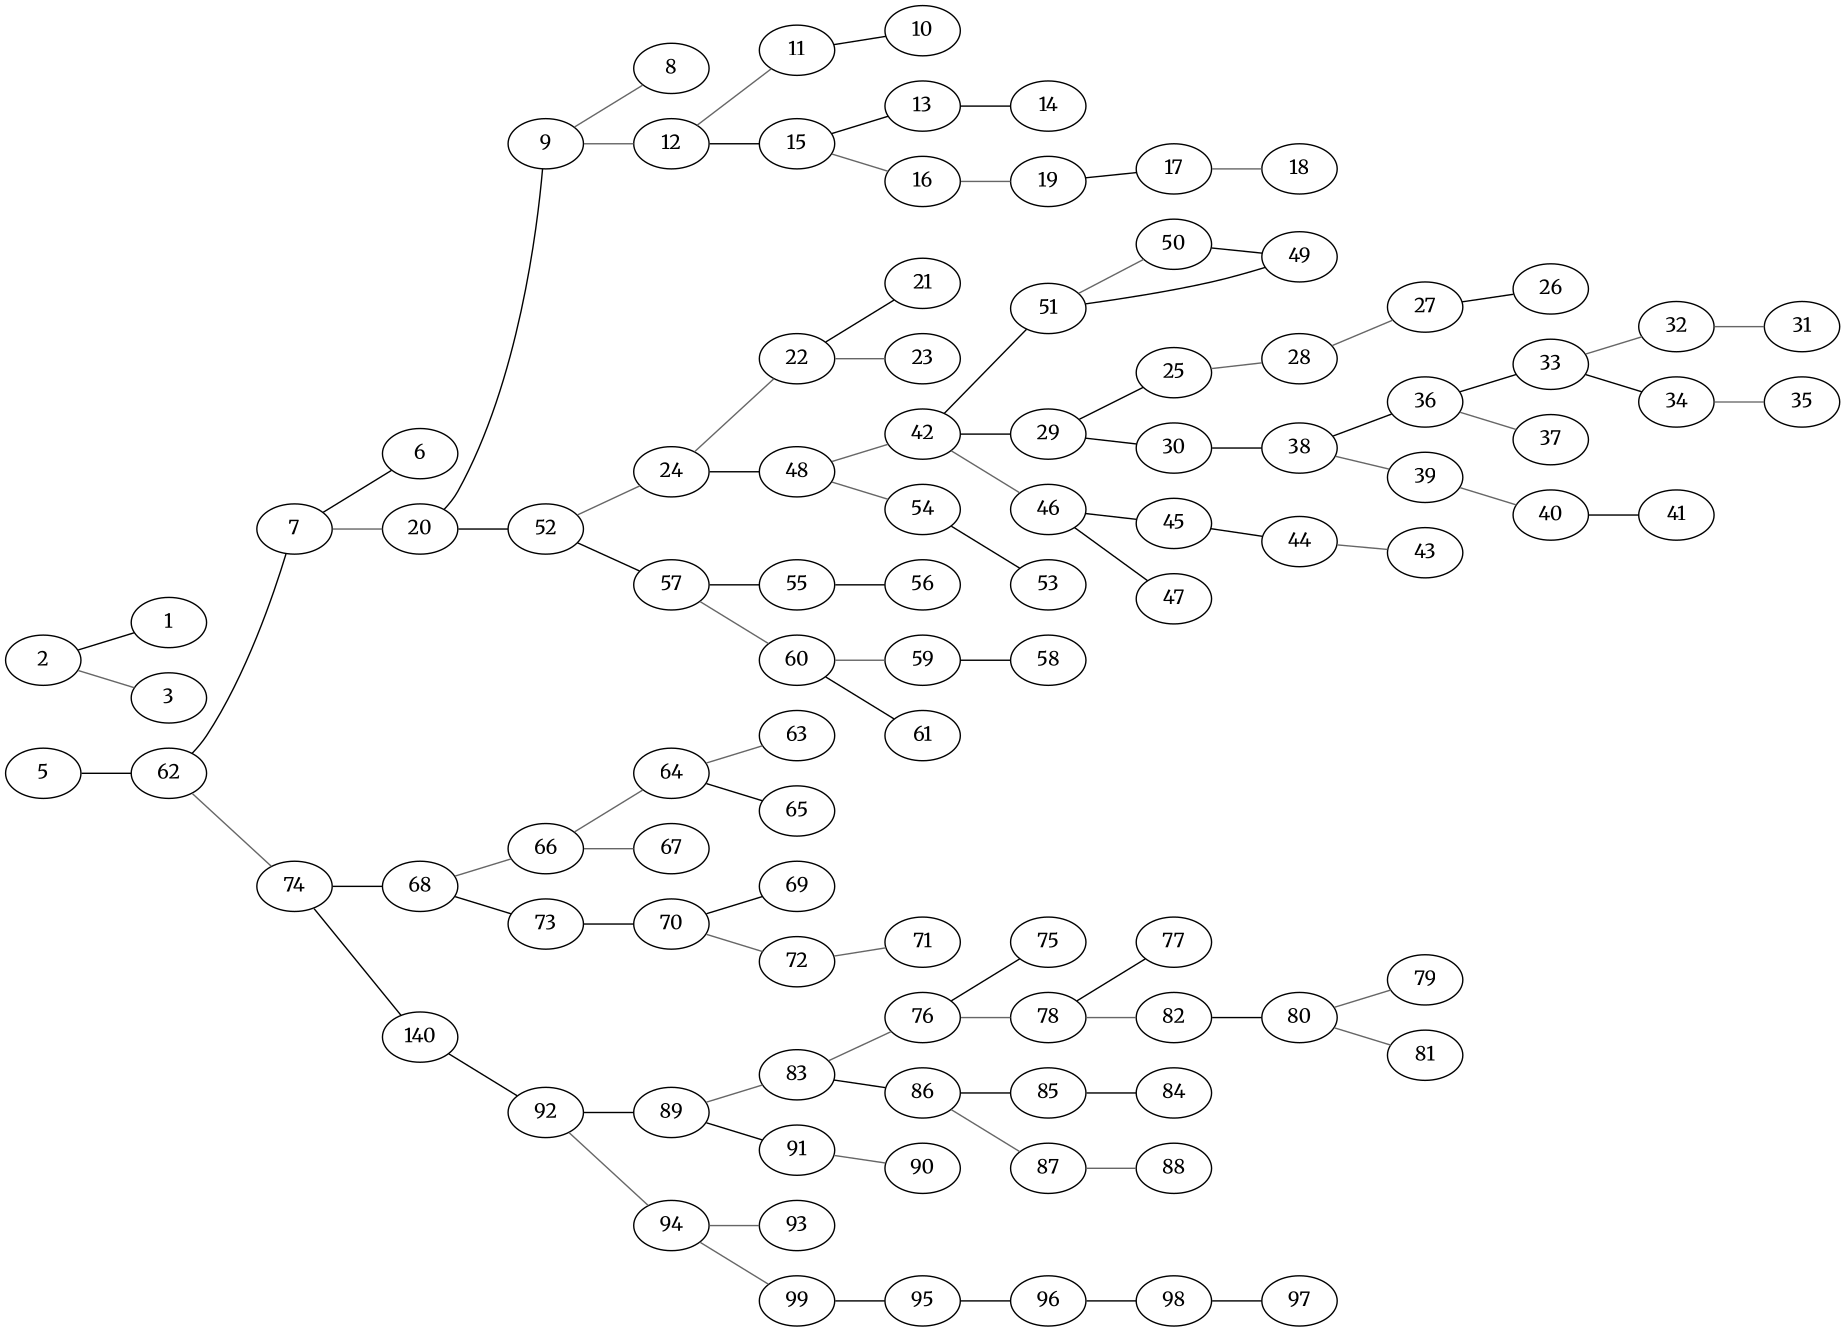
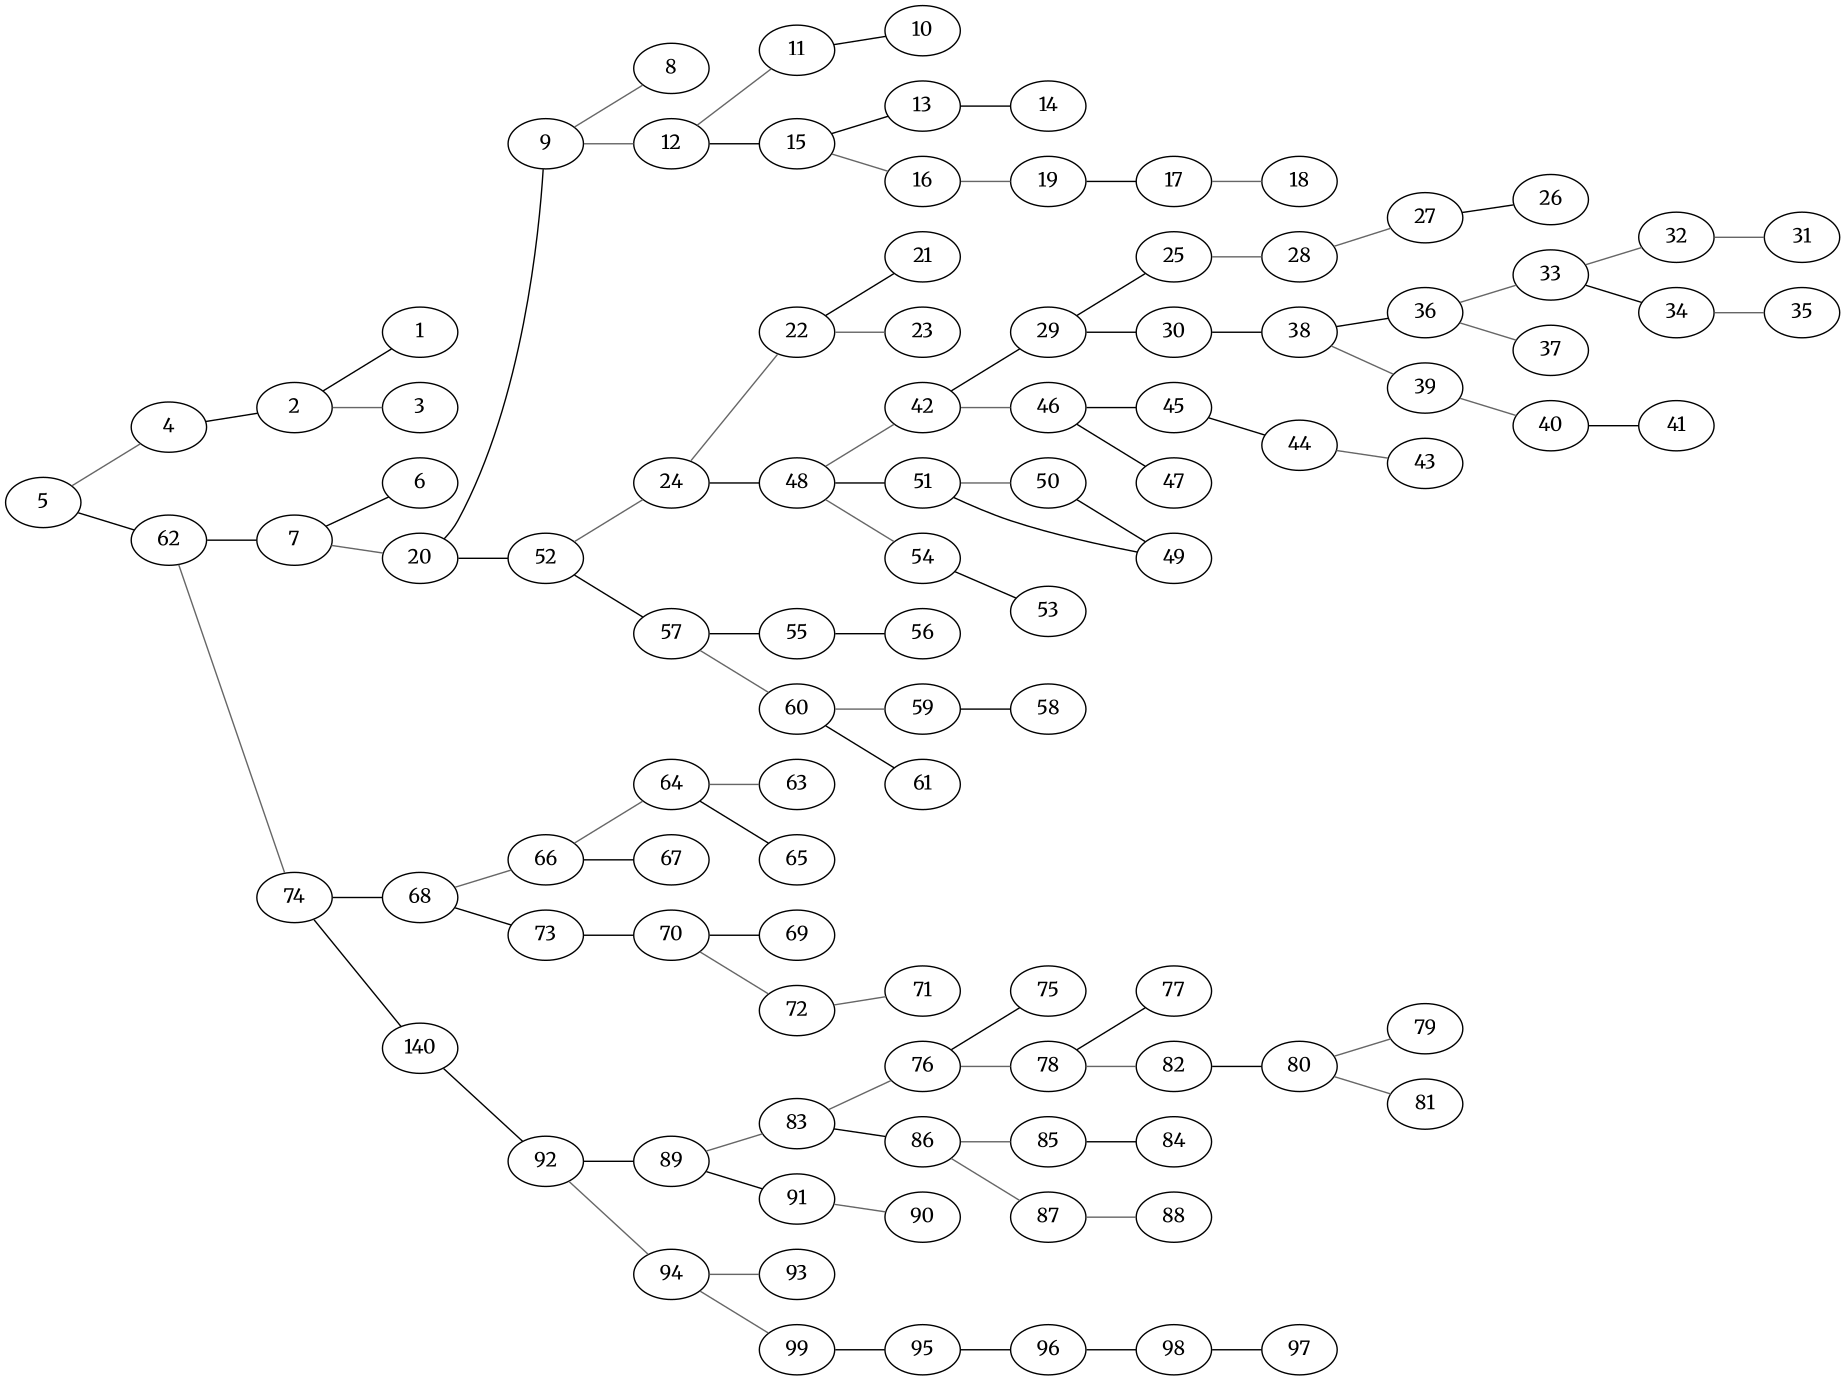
(985, 371) -> (860, 483)
(1488, 383) -> (1488, 294)
none -> (169, 427)
(609, 849) -> (609, 860)
(986, 1093) -> (986, 1142)
